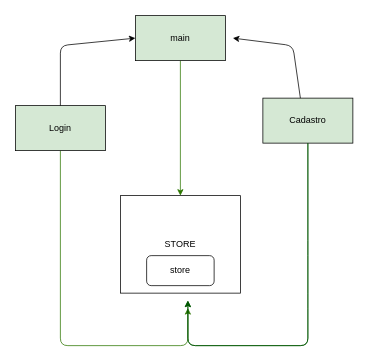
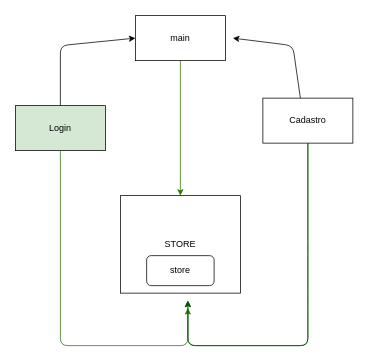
(180, 38) -> (180, 38)
(308, 120) -> (308, 120)
